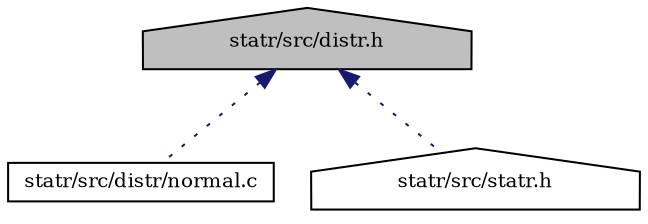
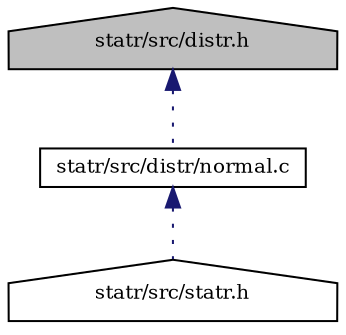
(398, 118) -> (173, 233)
